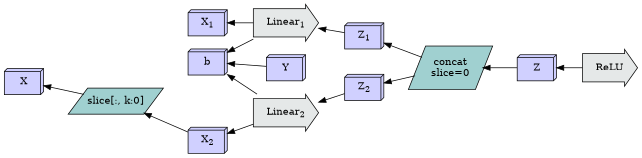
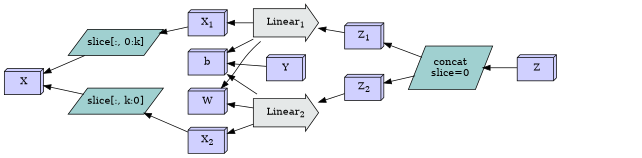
none -> (116, 42)
(610, 68) -> none
none -> (208, 101)
